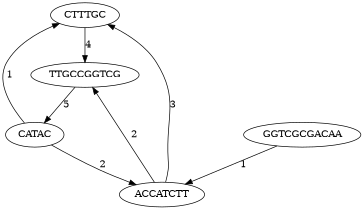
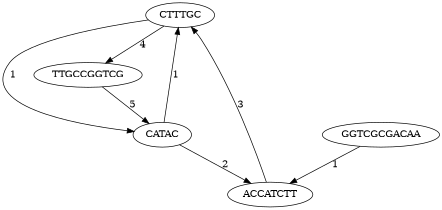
none -> (7, 68)
(125, 138) -> none
